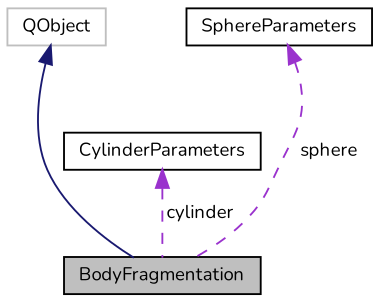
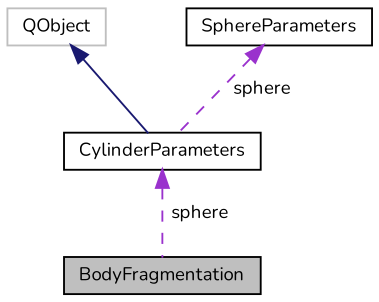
(275, 174) -> (214, 96)
(51, 177) -> (116, 96)
(199, 213) -> (199, 213)
